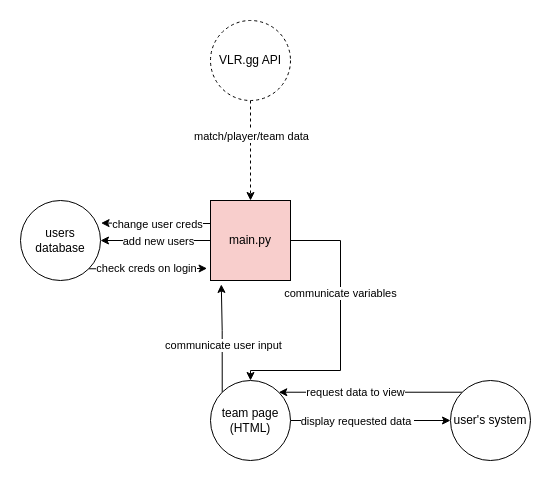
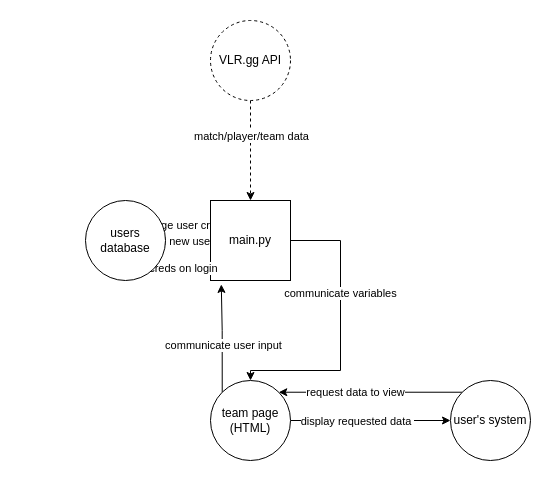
(61, 241) -> (126, 241)
(251, 241) -> (251, 241)
